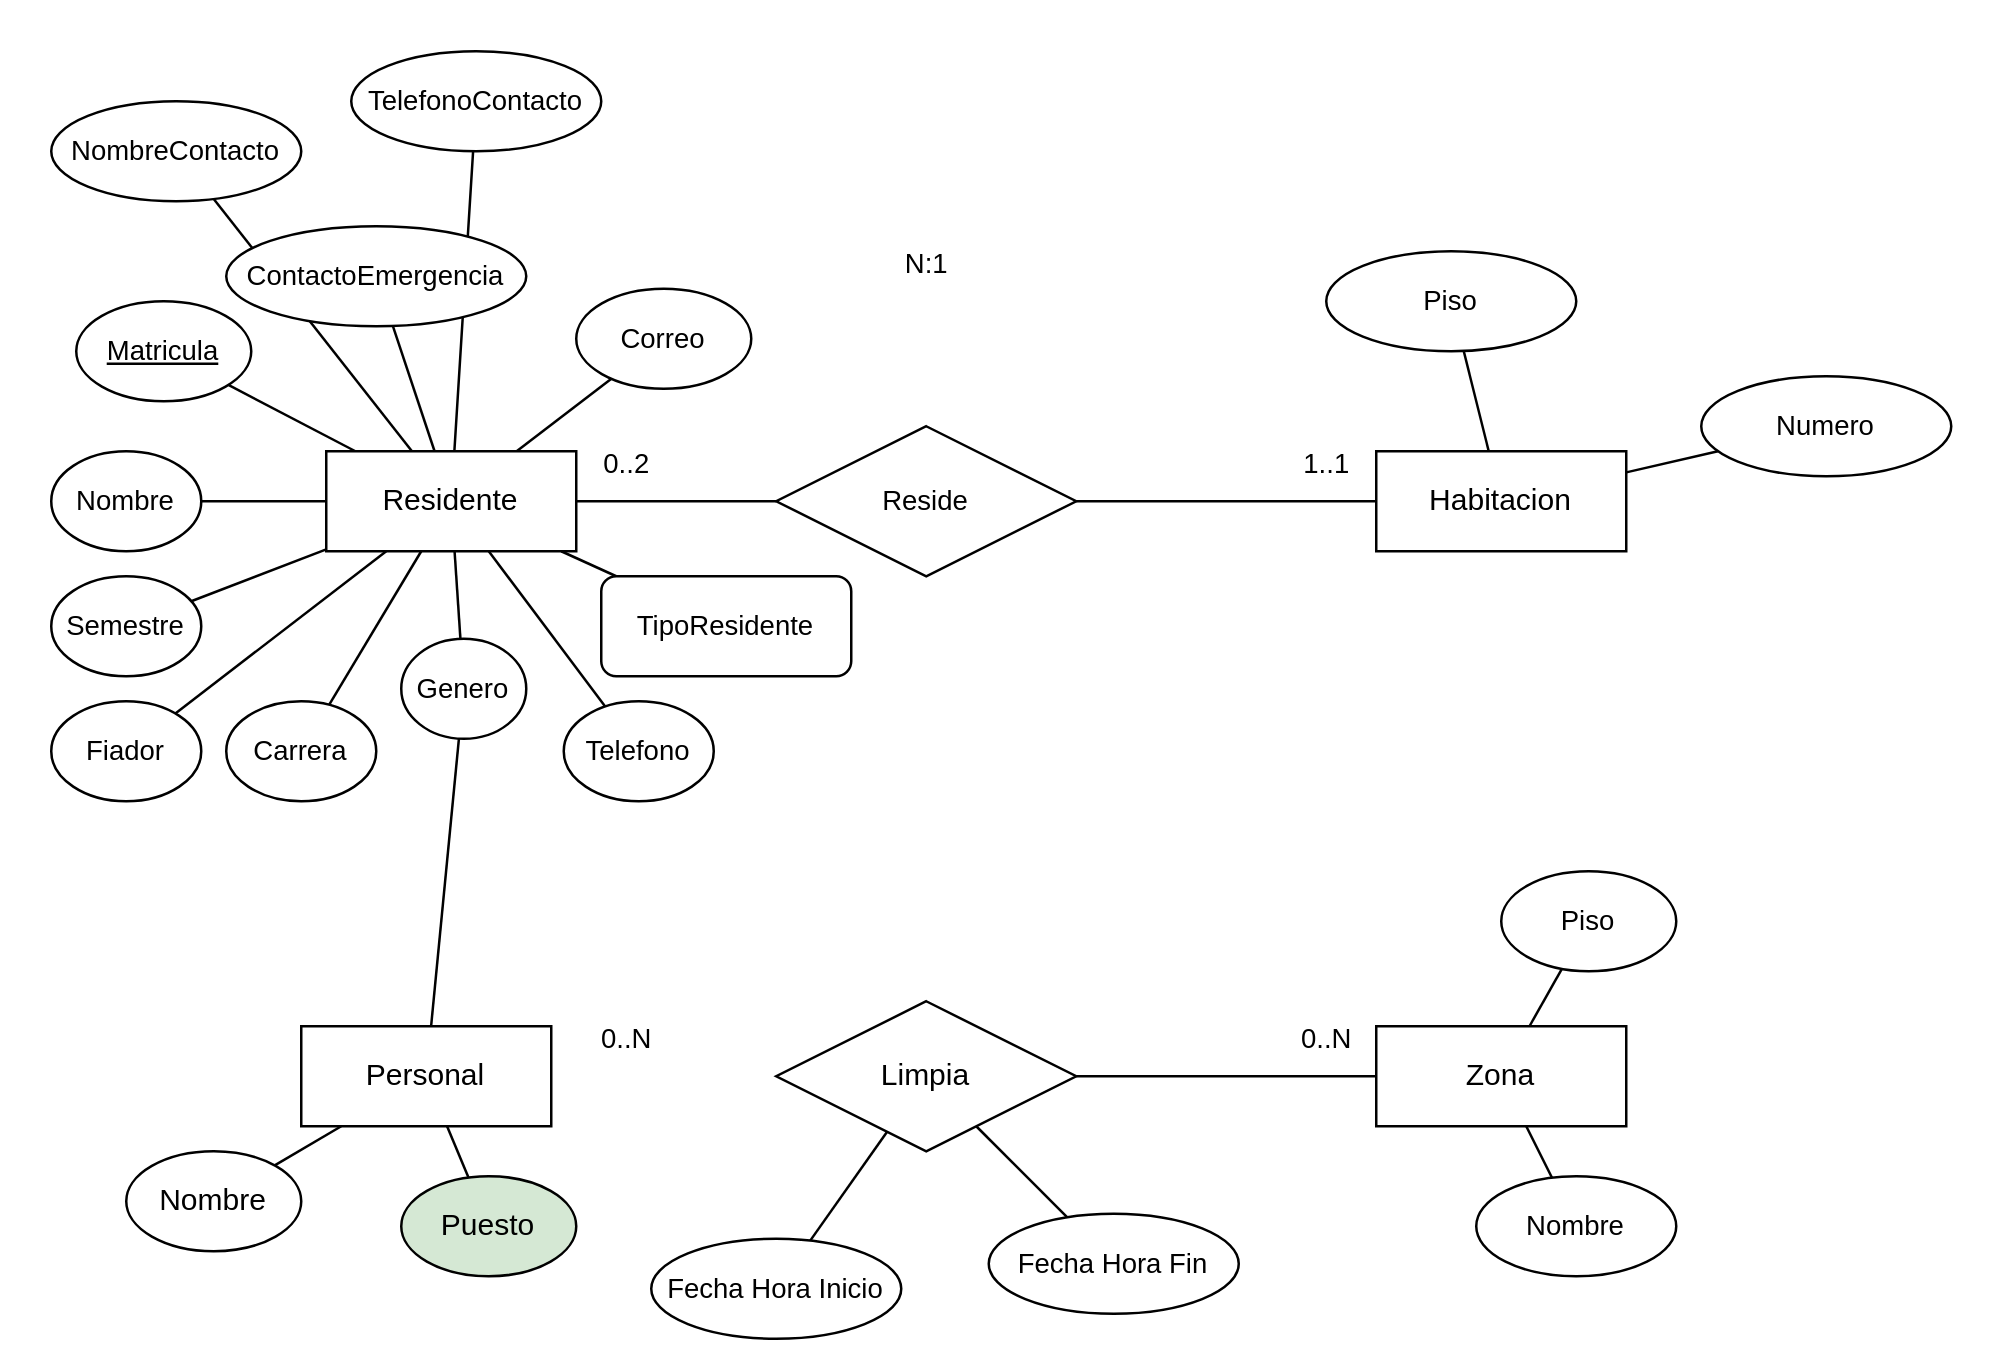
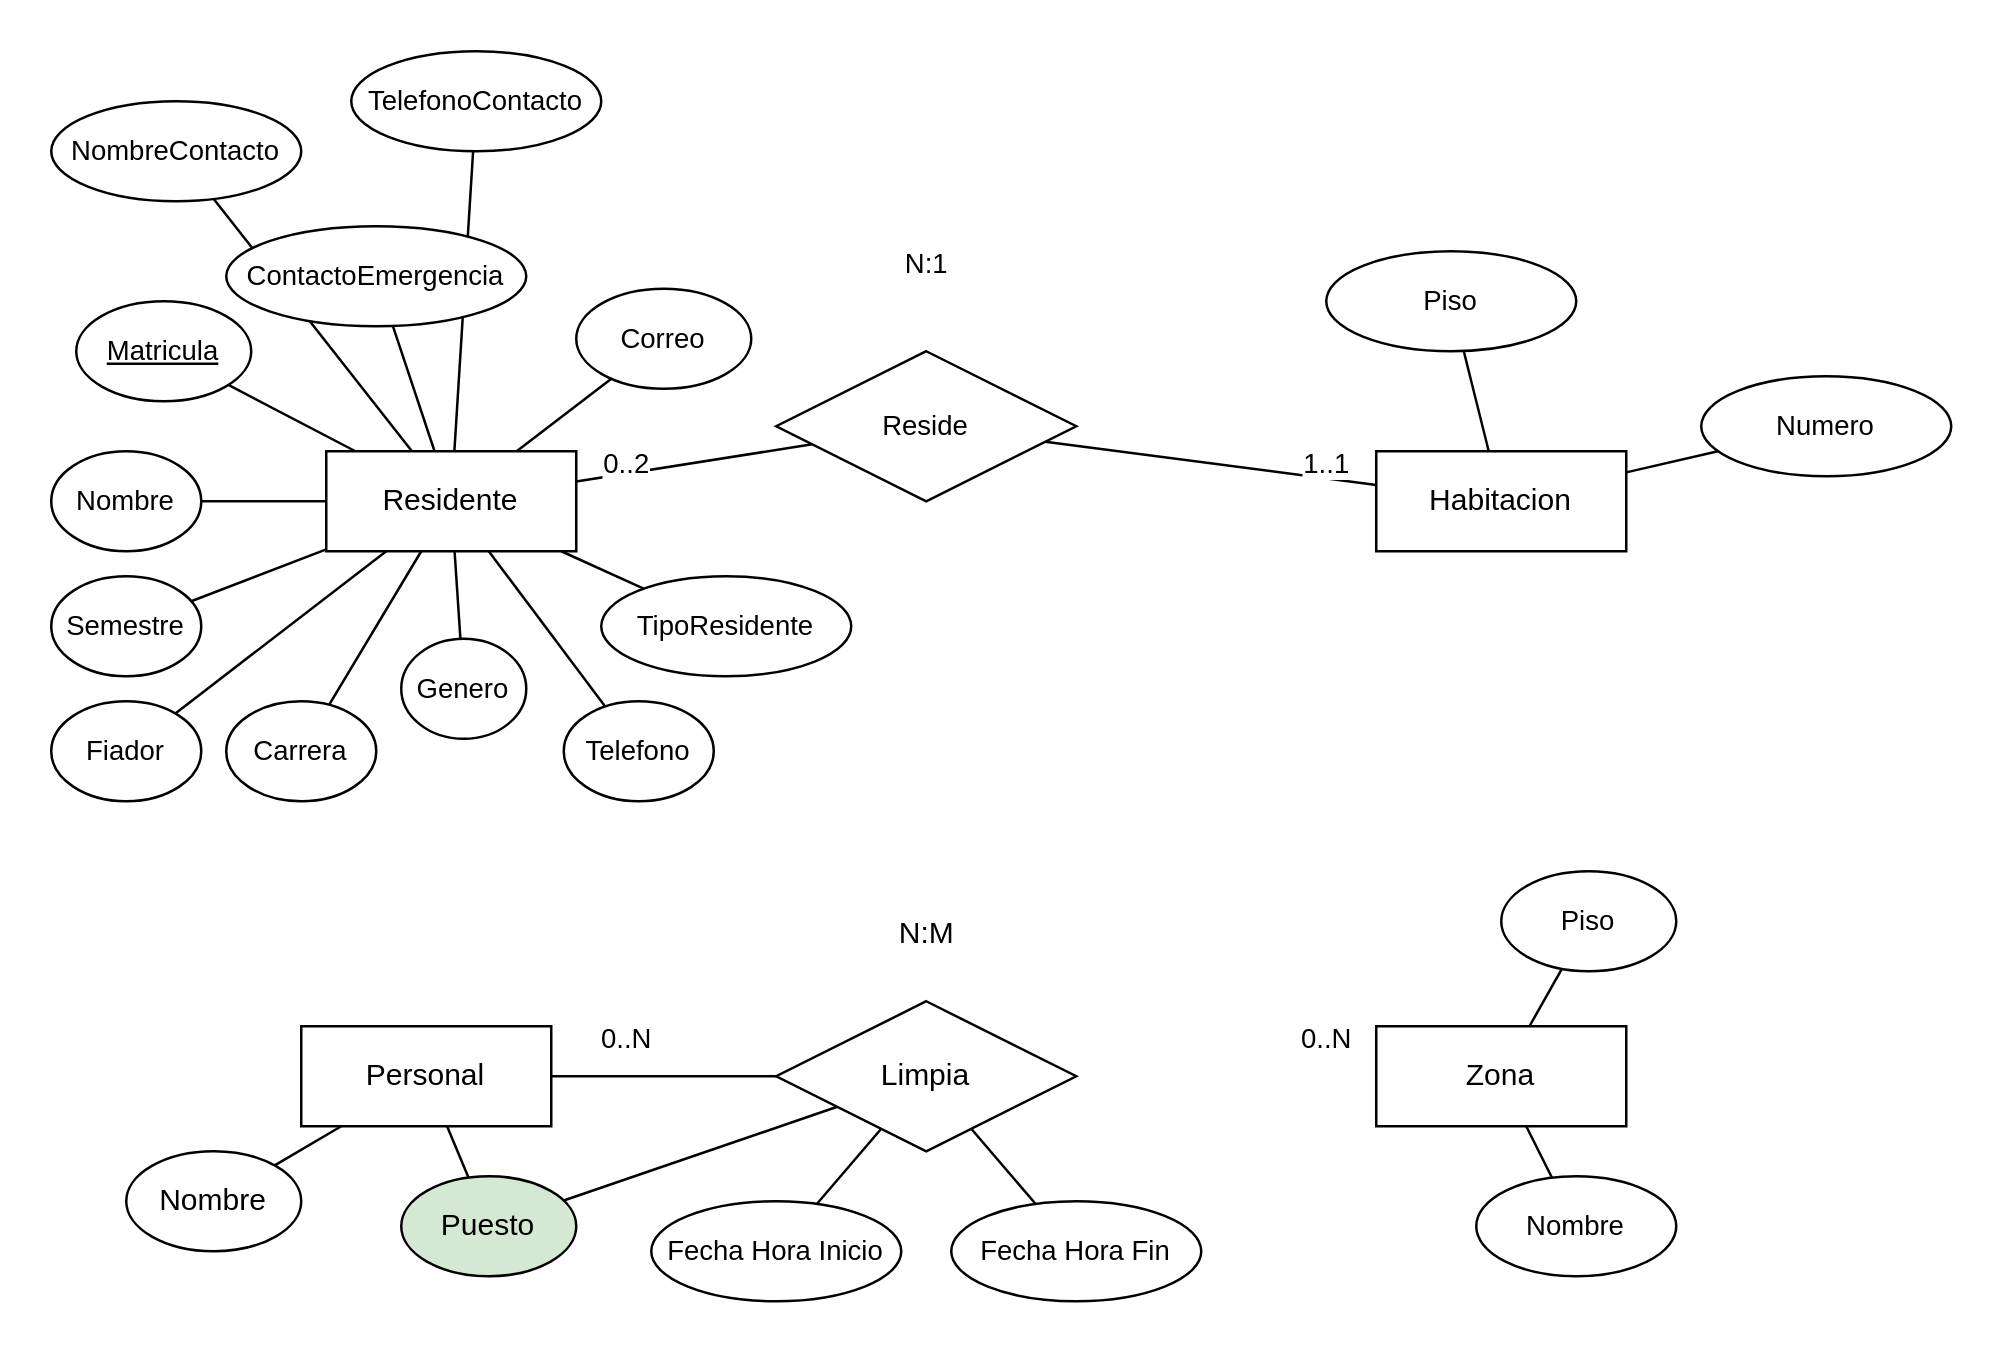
(926, 501) -> (926, 426)
(726, 626) -> (726, 626)
(445, 882) -> (663, 1076)
none -> (926, 934)
(1226, 1076) -> (701, 1153)
(1114, 1264) -> (1076, 1251)
(776, 1289) -> (776, 1251)
